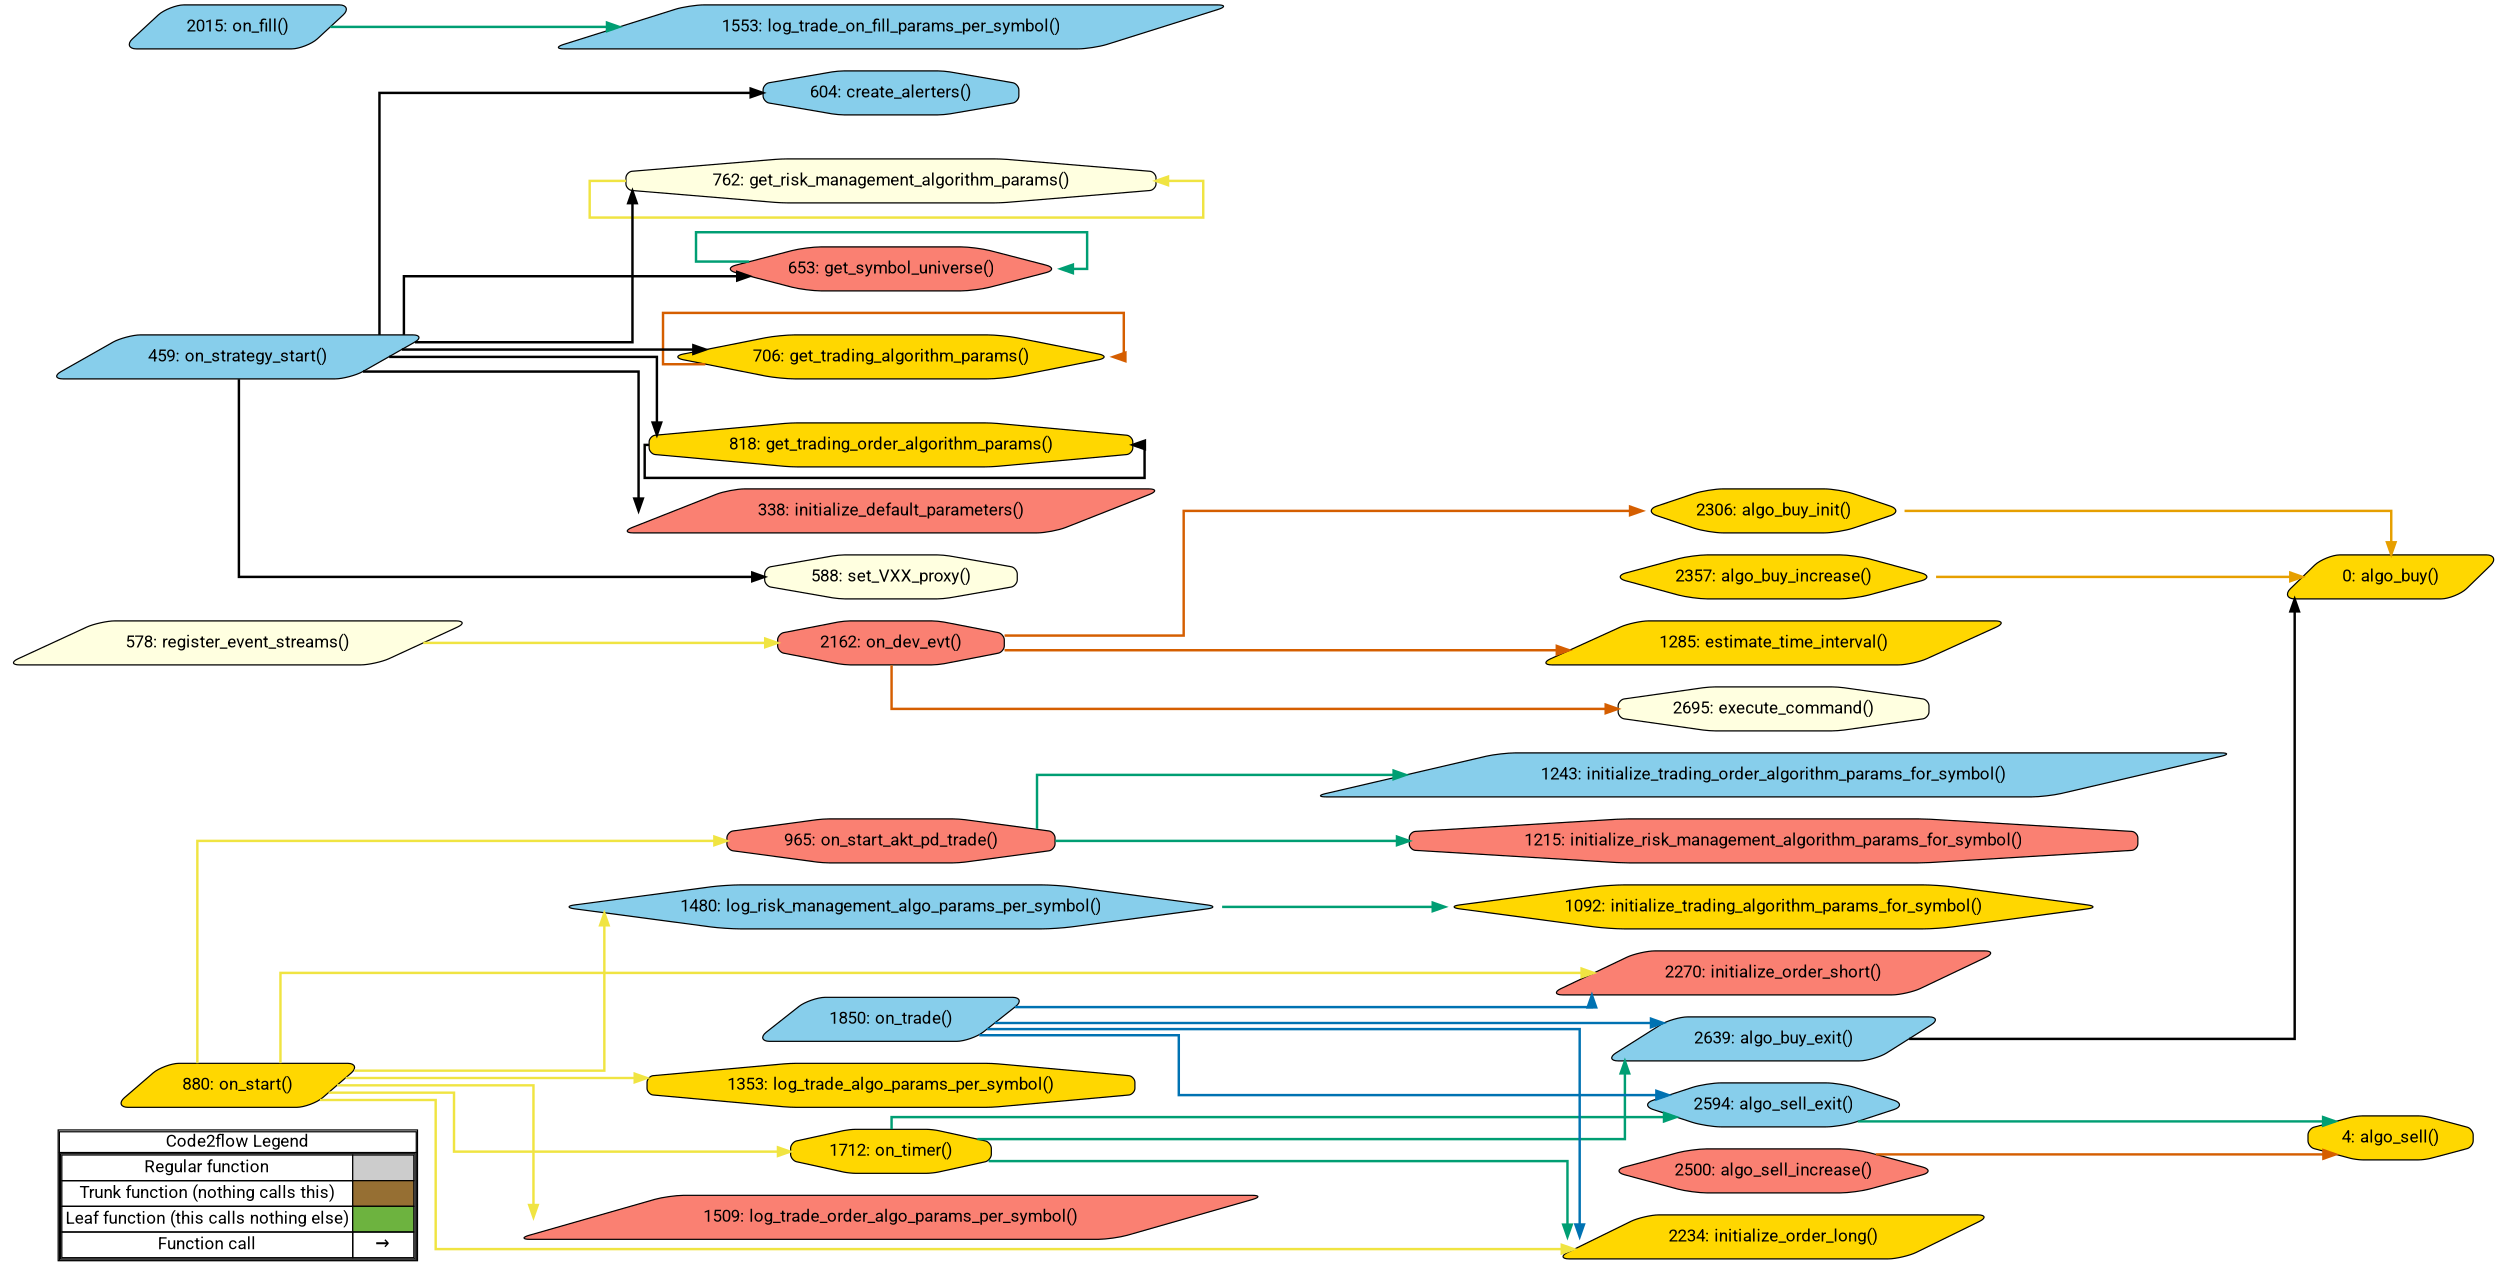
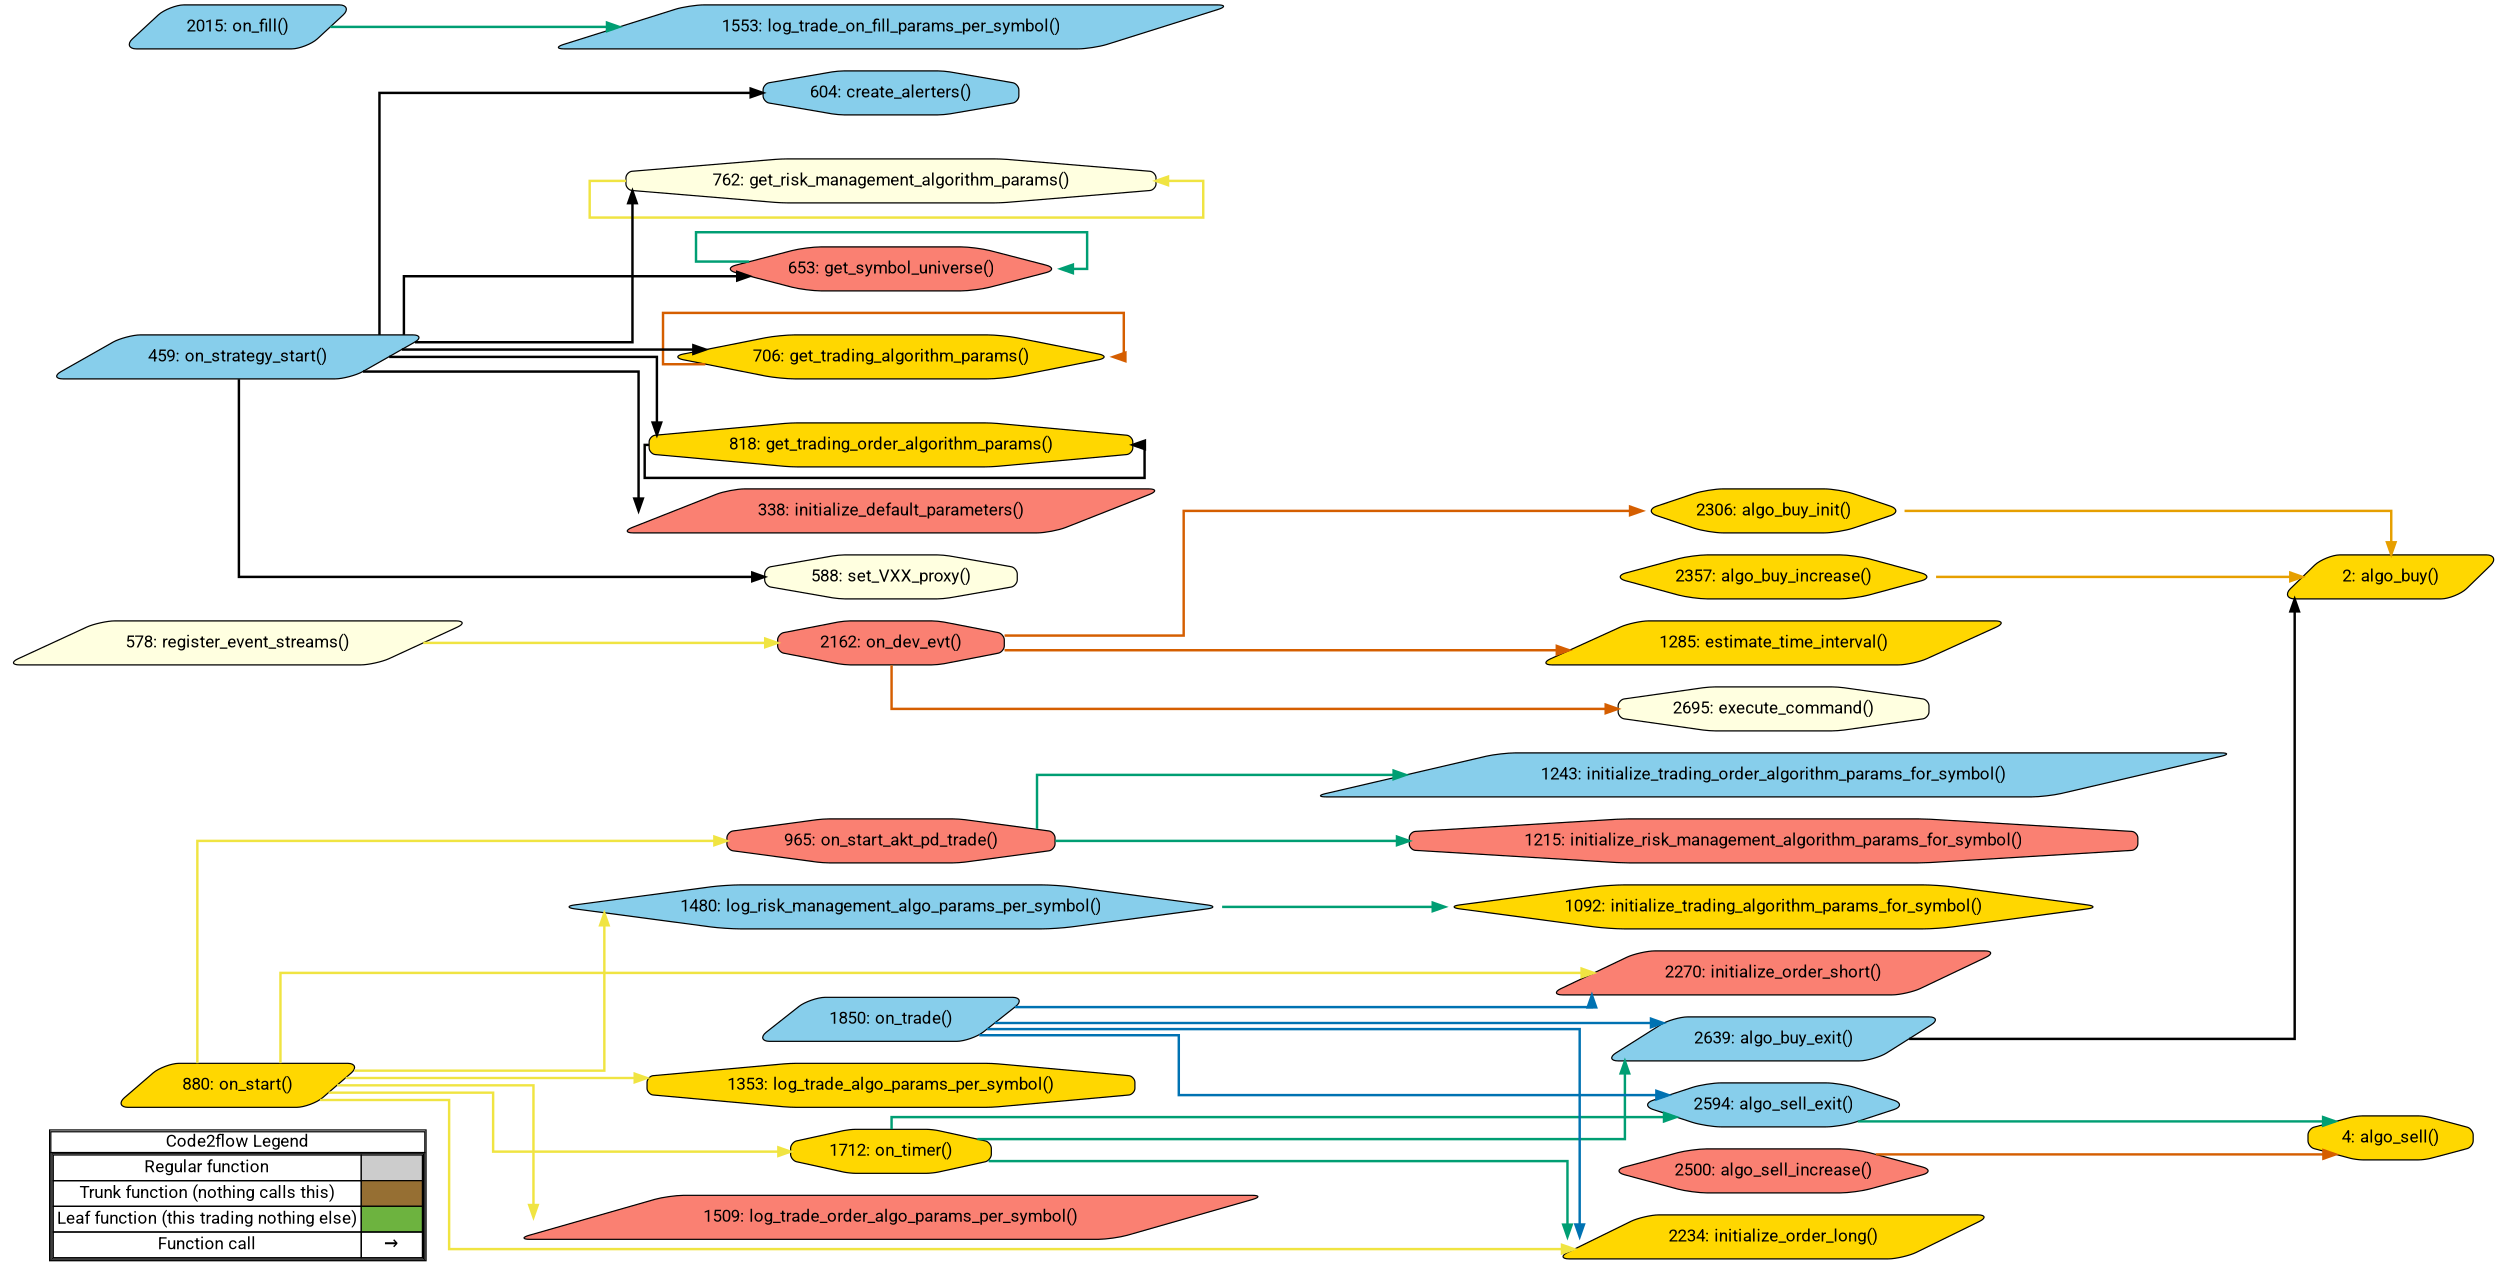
(2391, 577) -> (2391, 577)
(207, 1219) -> (207, 1219)
